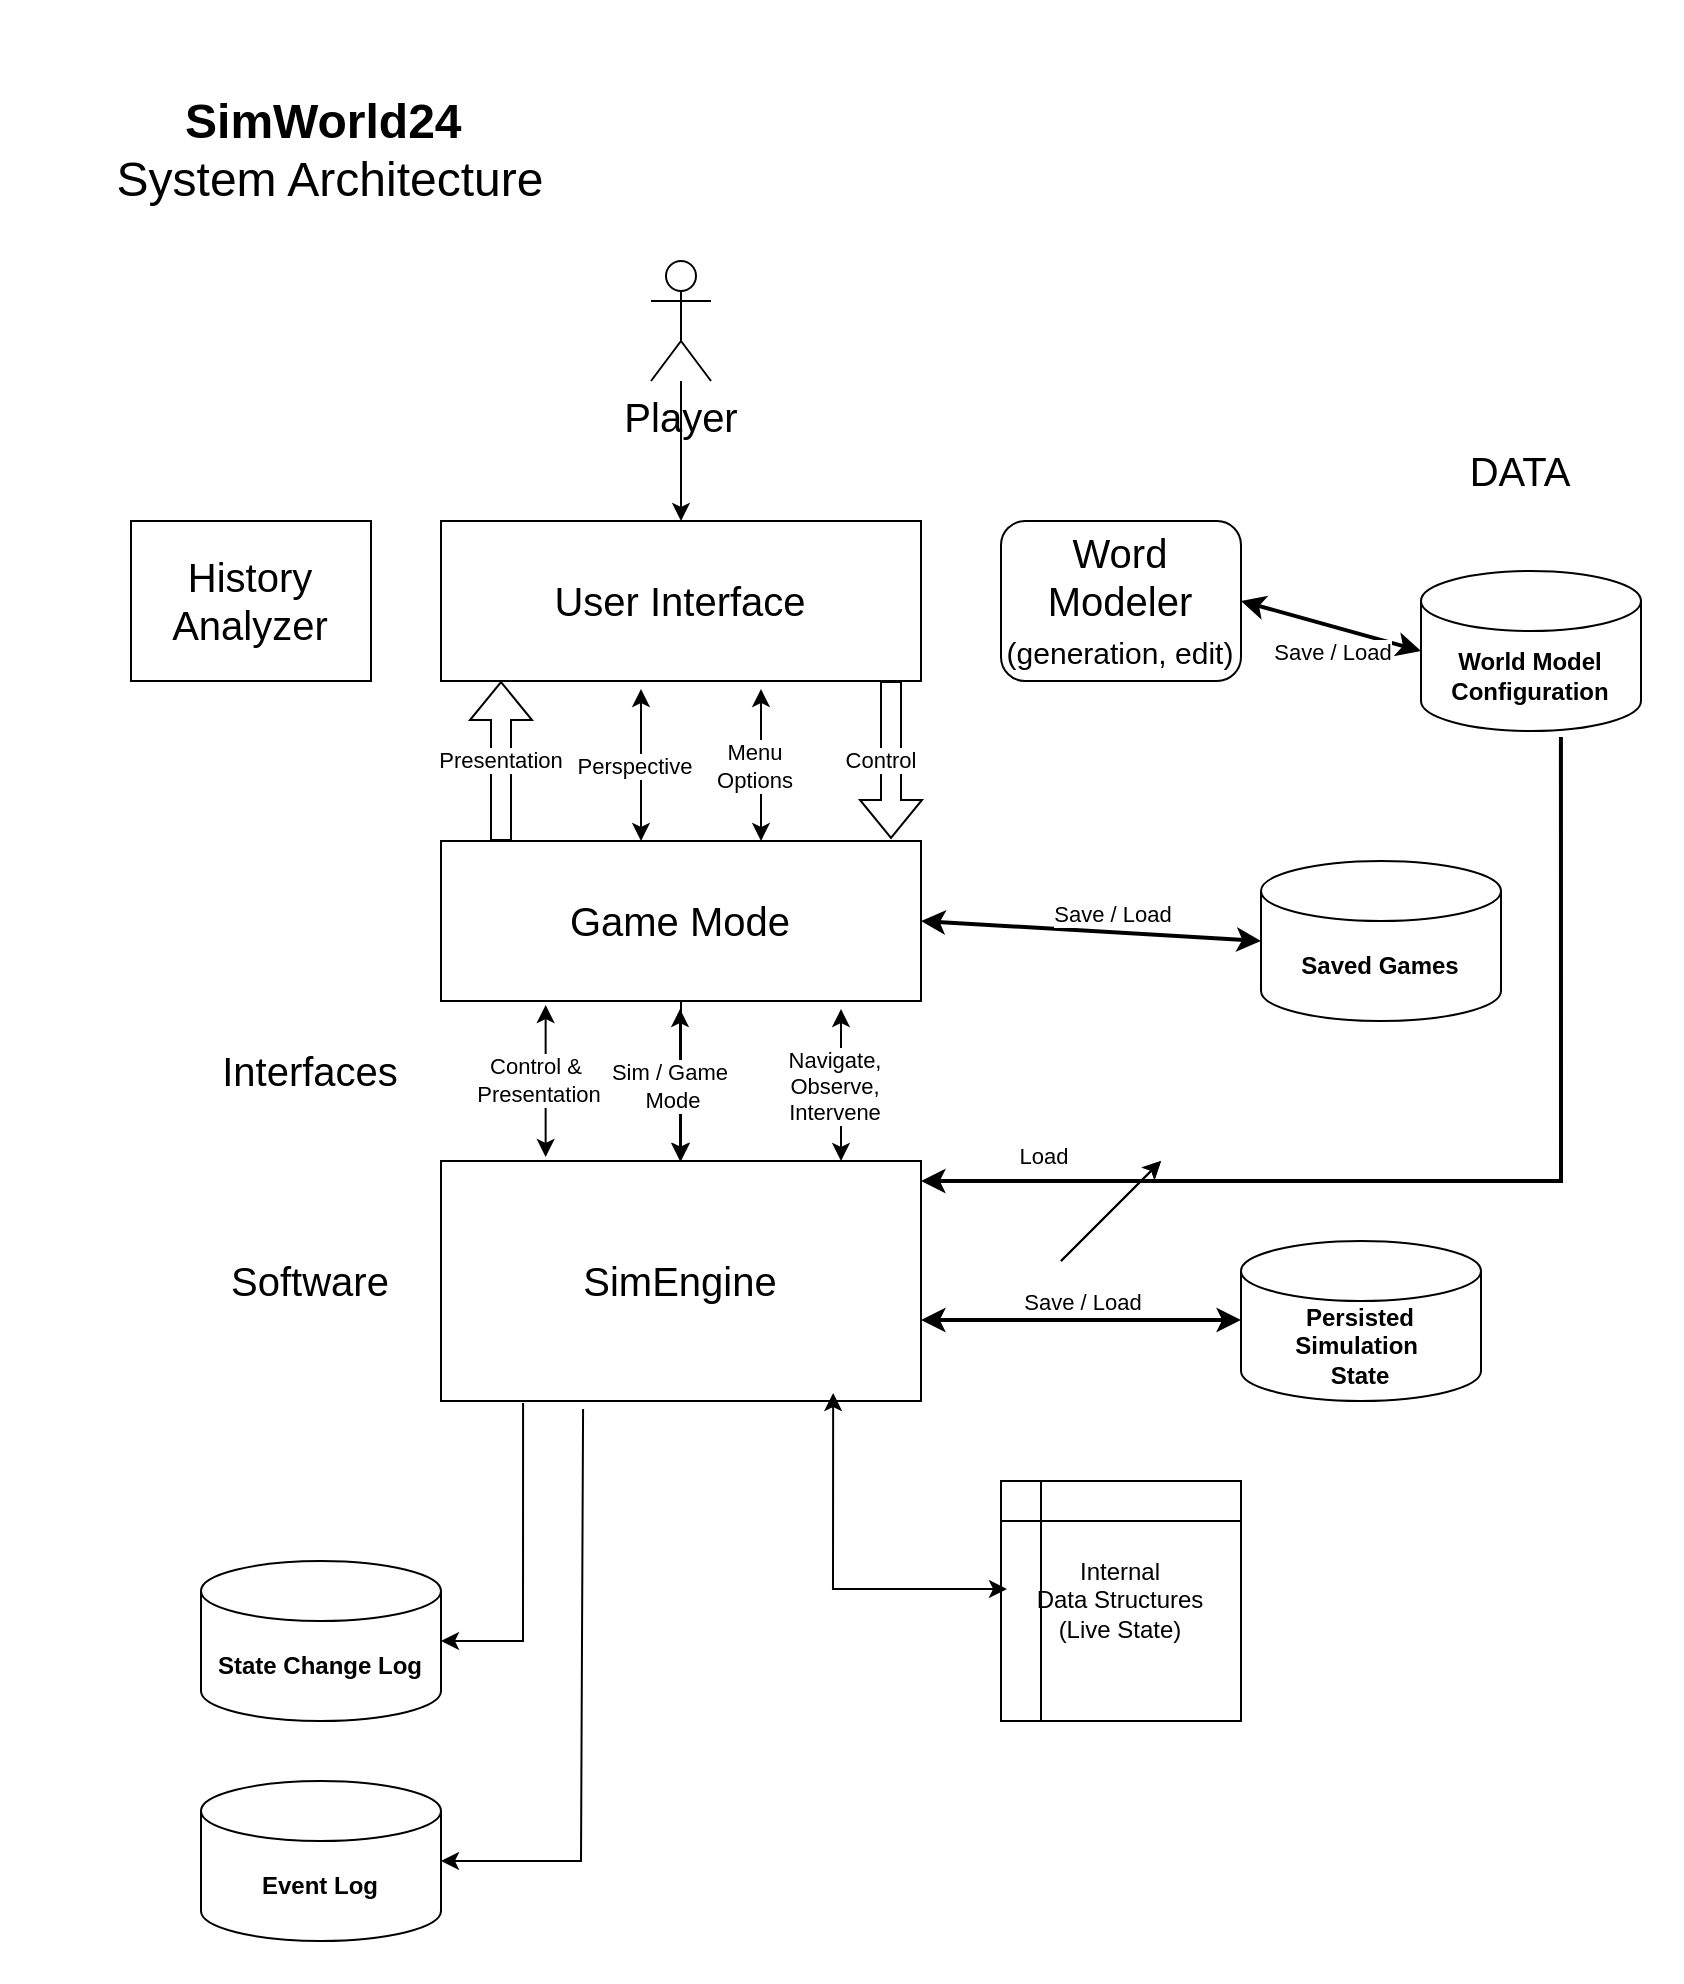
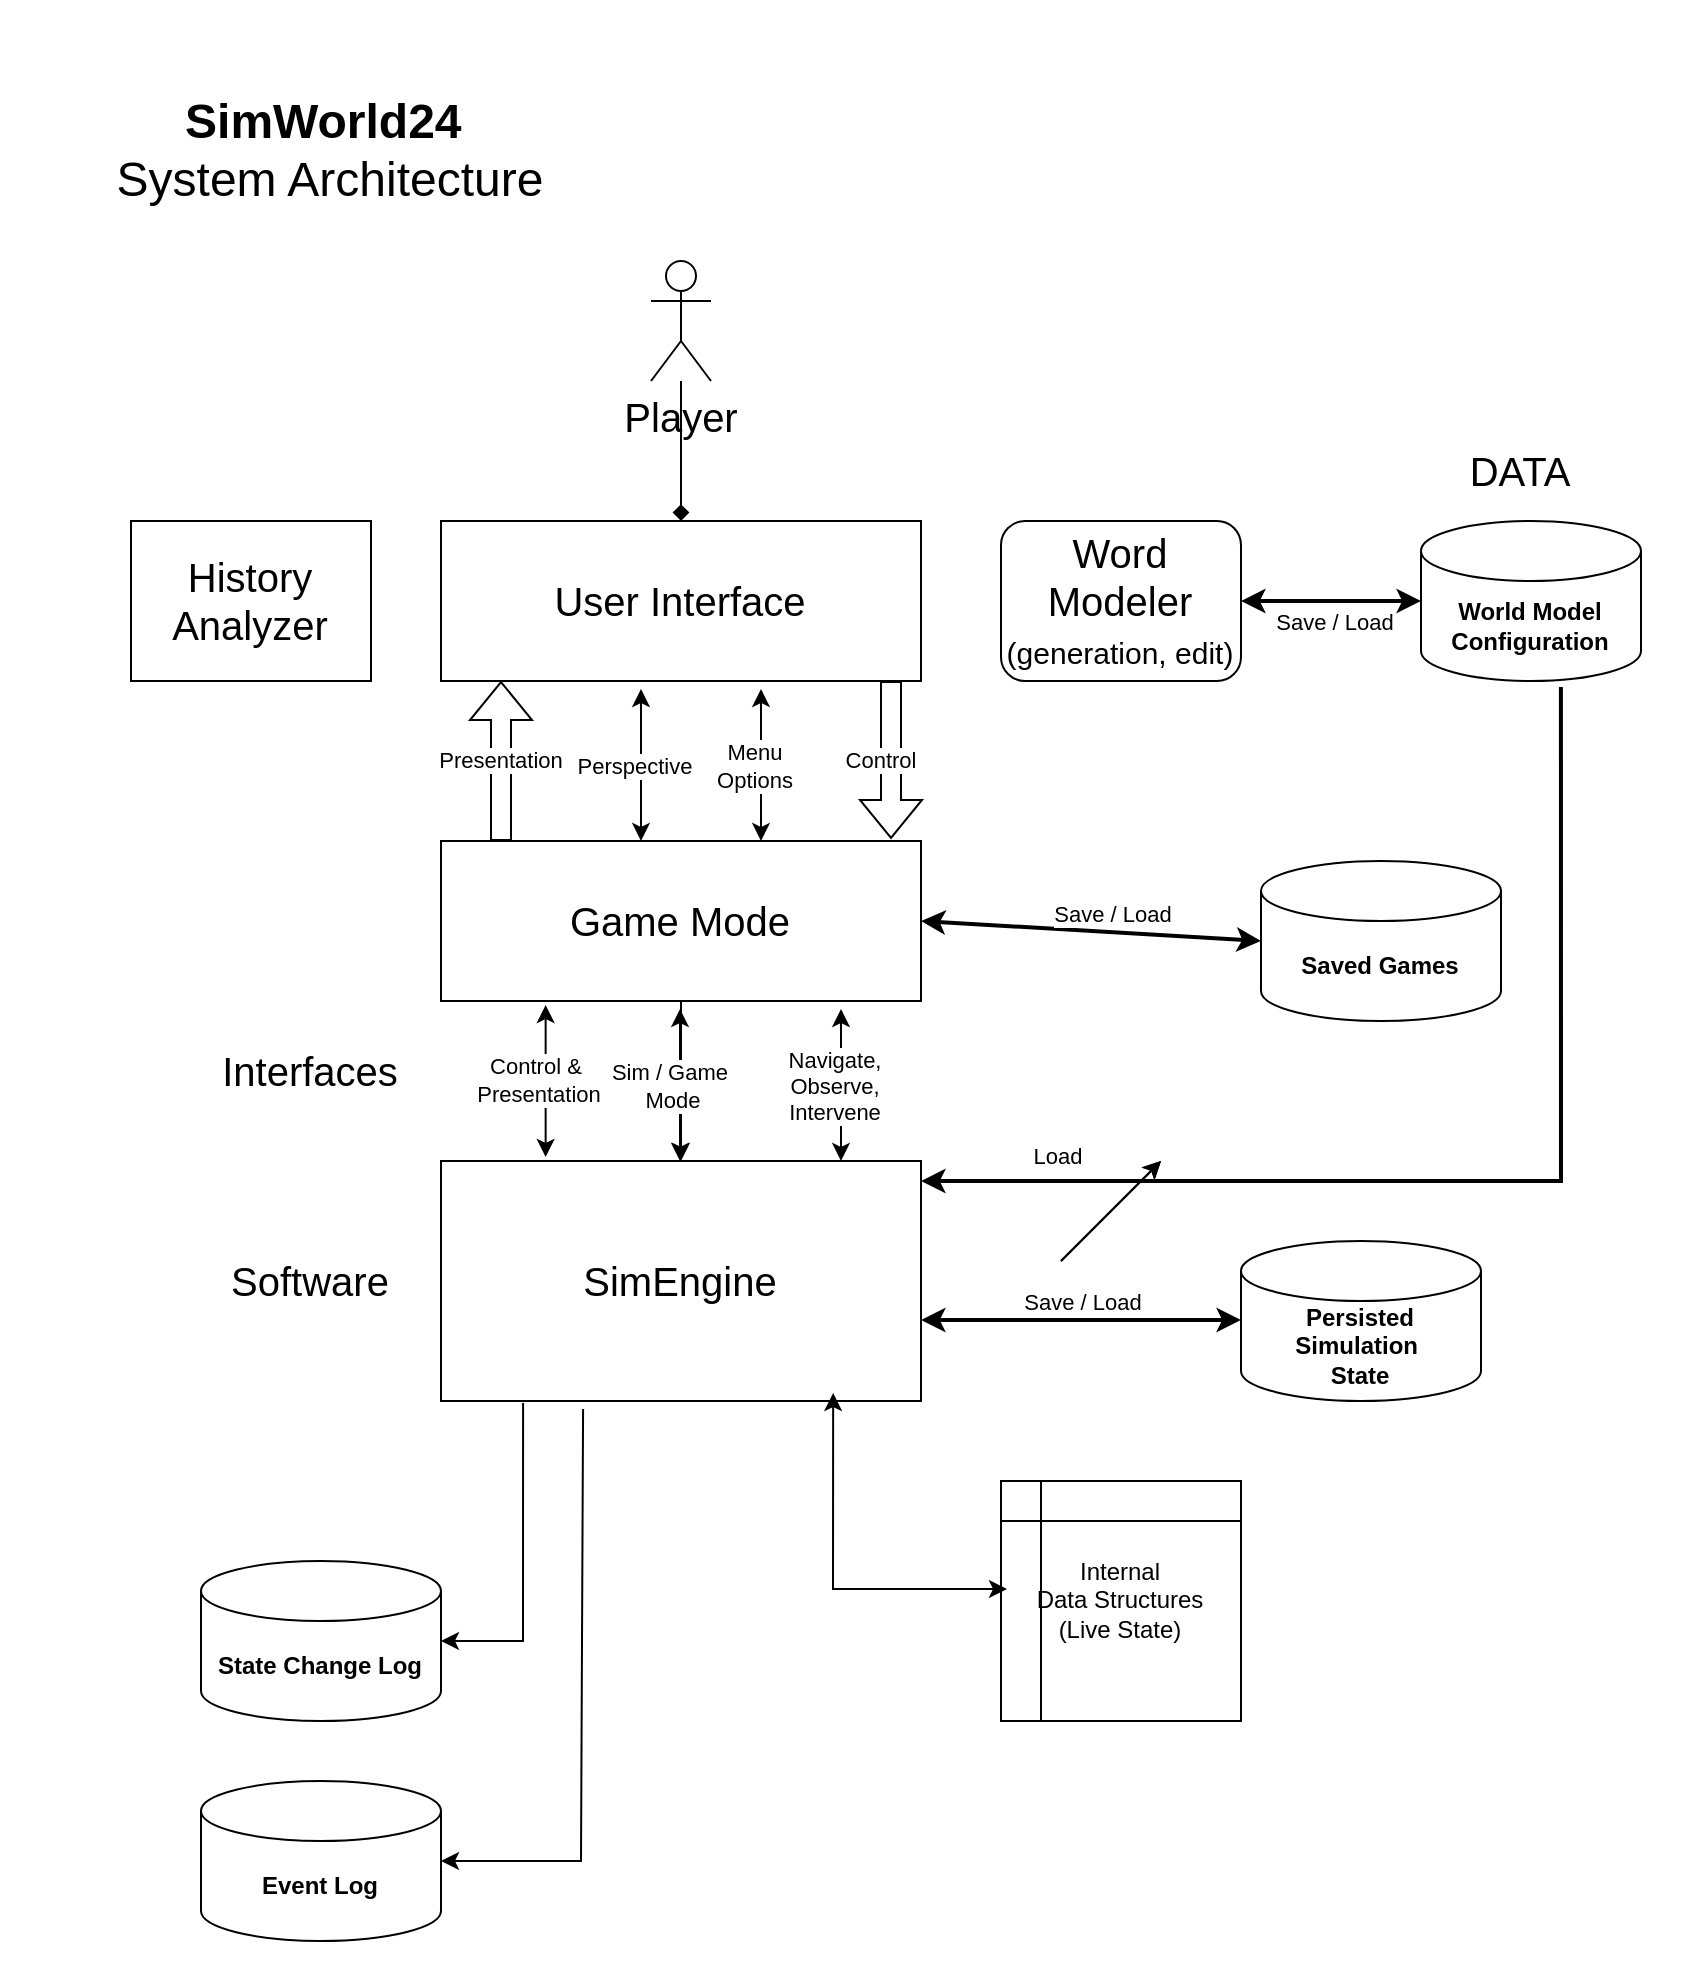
(681, 506) -> (681, 505)
(1531, 651) -> (1531, 601)
